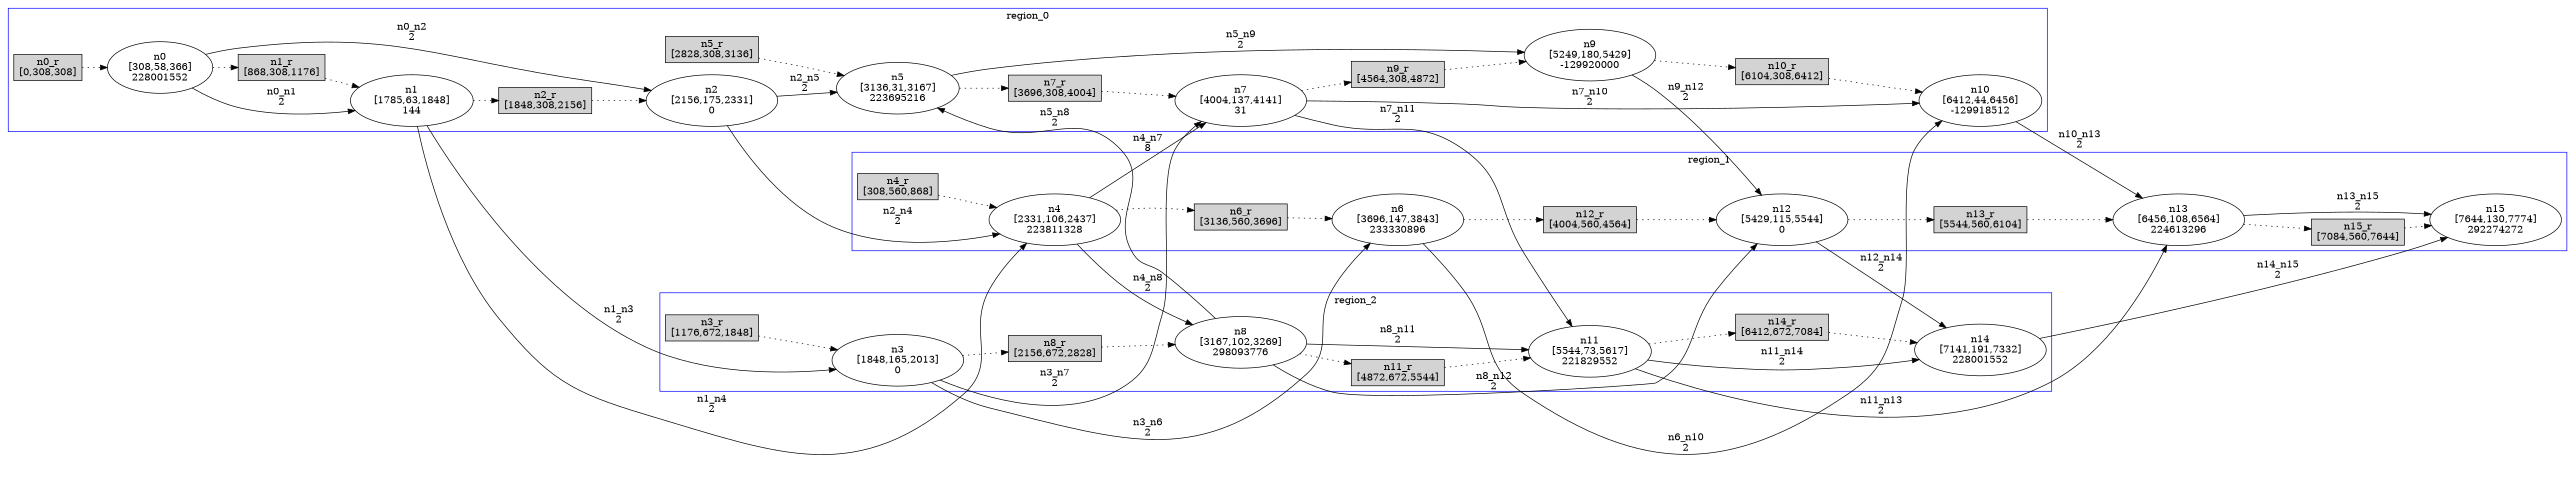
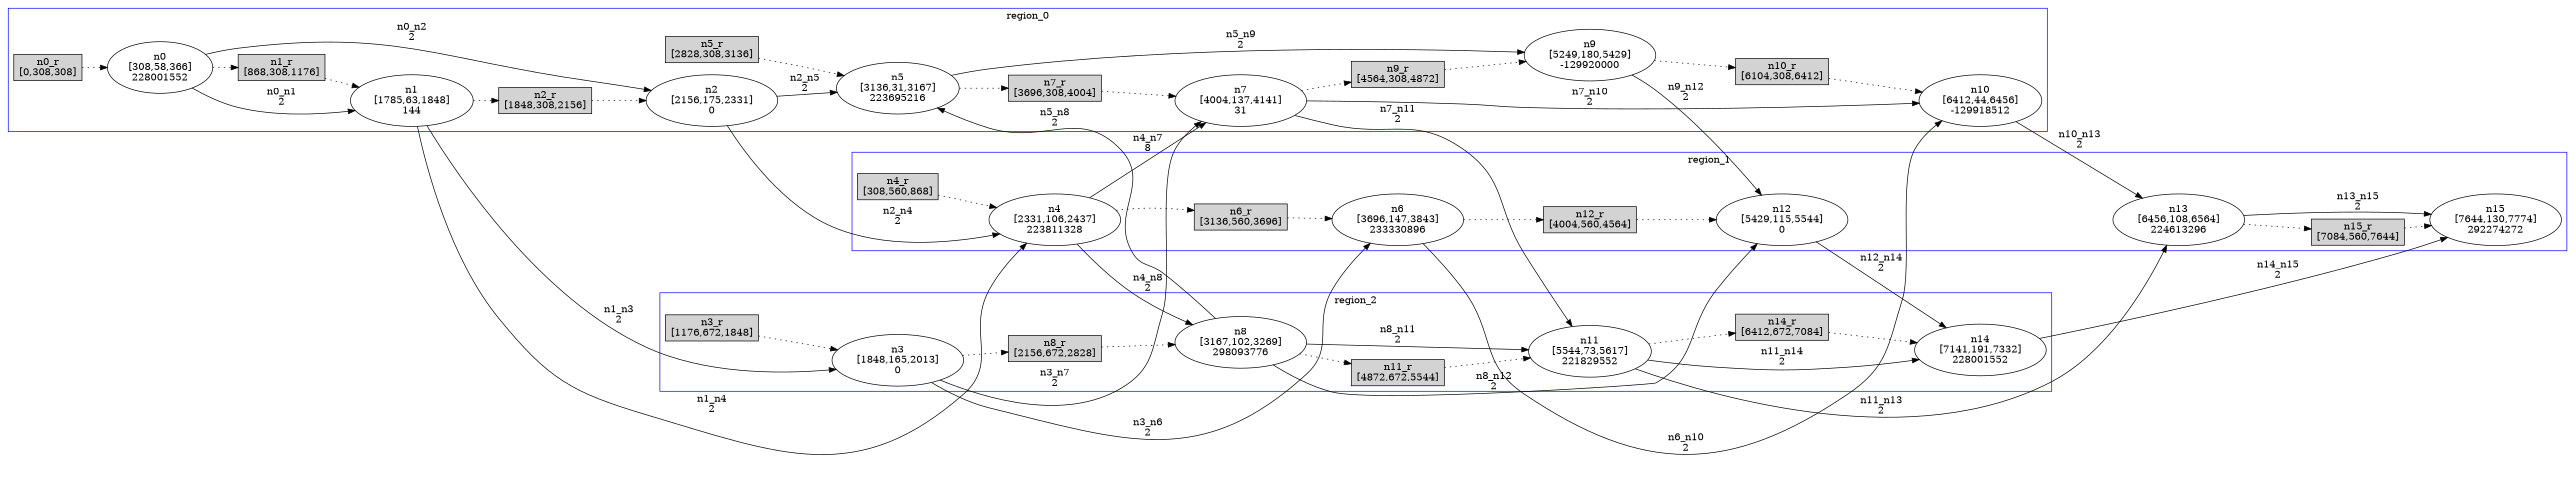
(1980, 220) -> none
